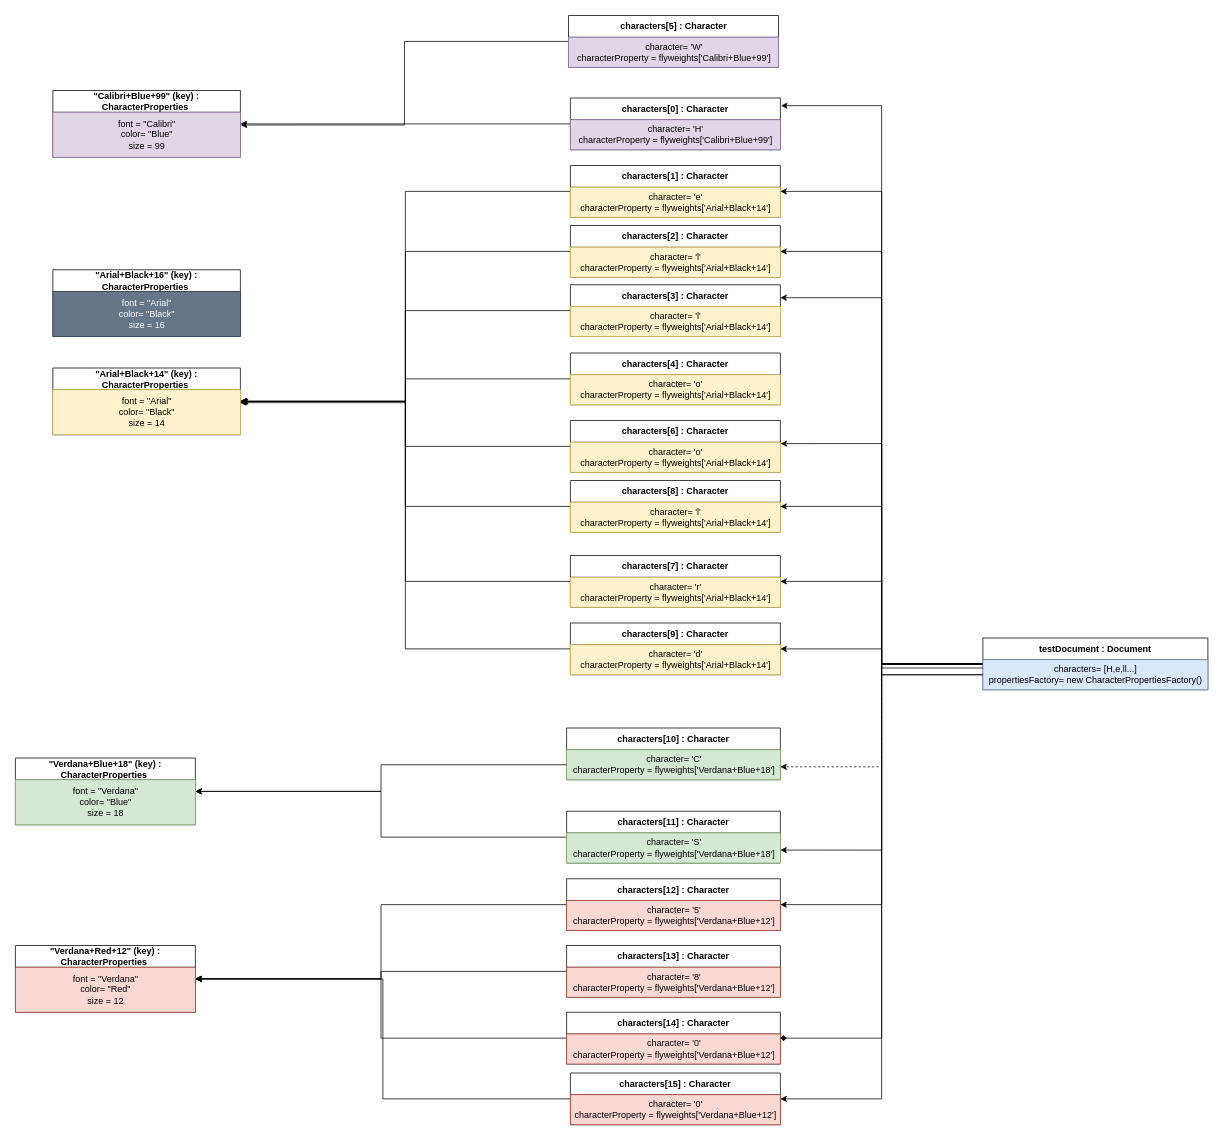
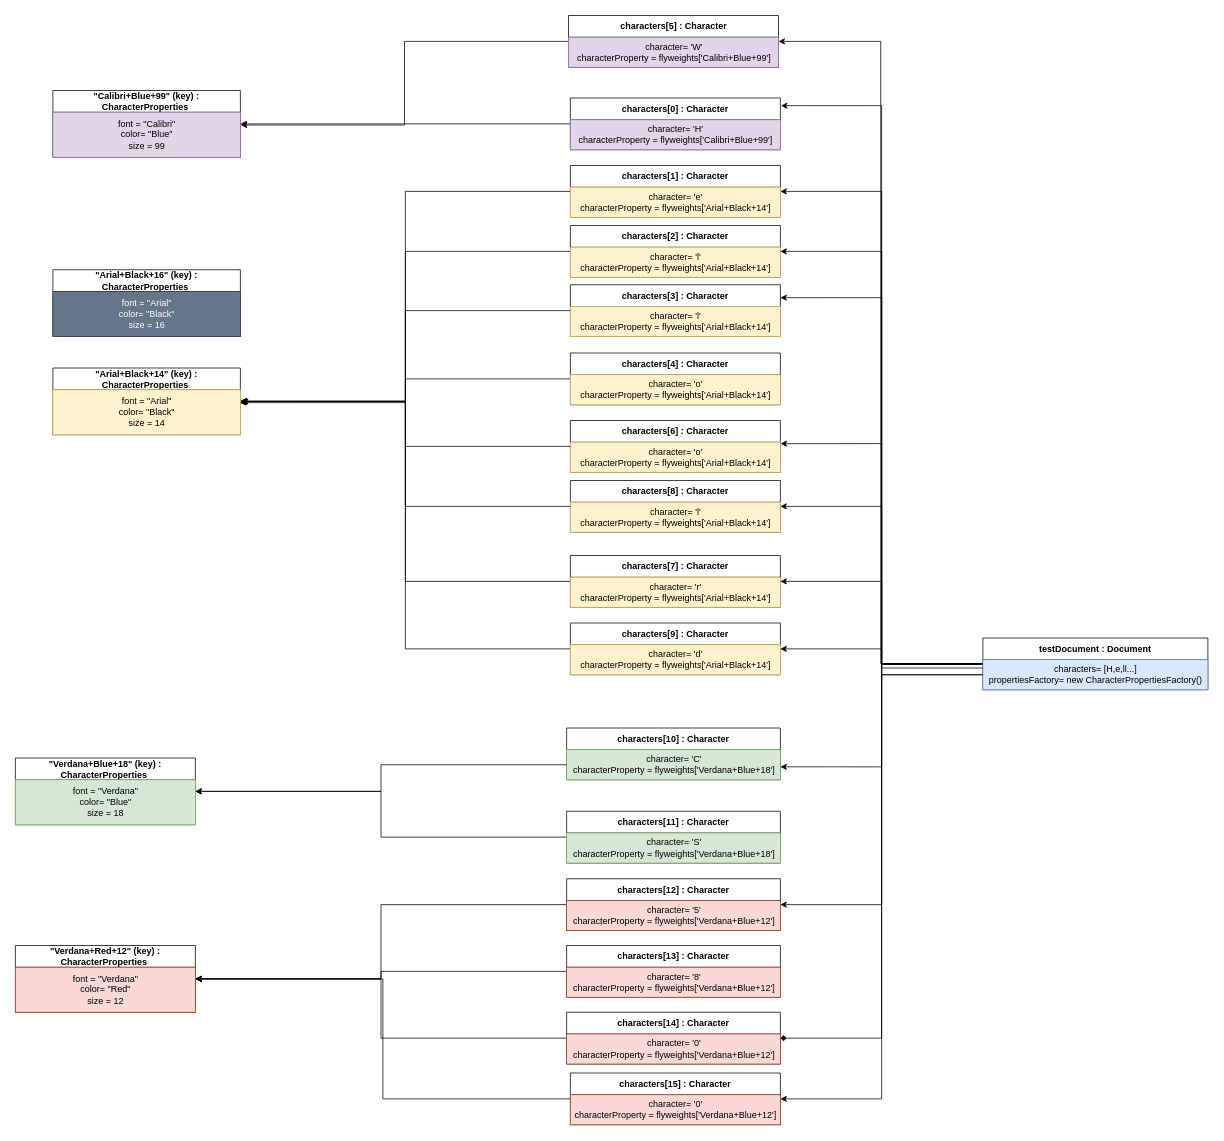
none -> (864, 41)
(832, 767) -> (832, 767)
(787, 850) -> none
